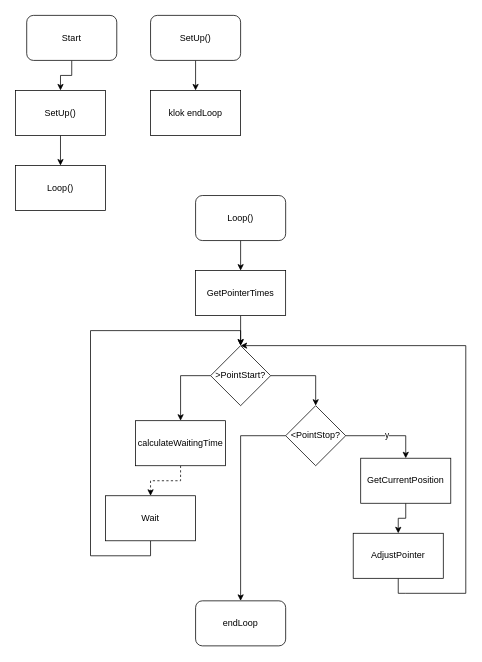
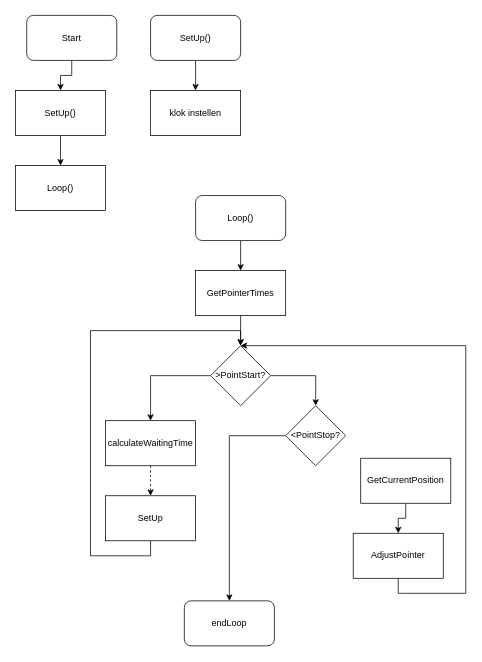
(195, 113) -> (195, 113)
(383, 435) -> none
(180, 443) -> (150, 443)
(150, 518) -> (150, 518)
(240, 623) -> (229, 623)
